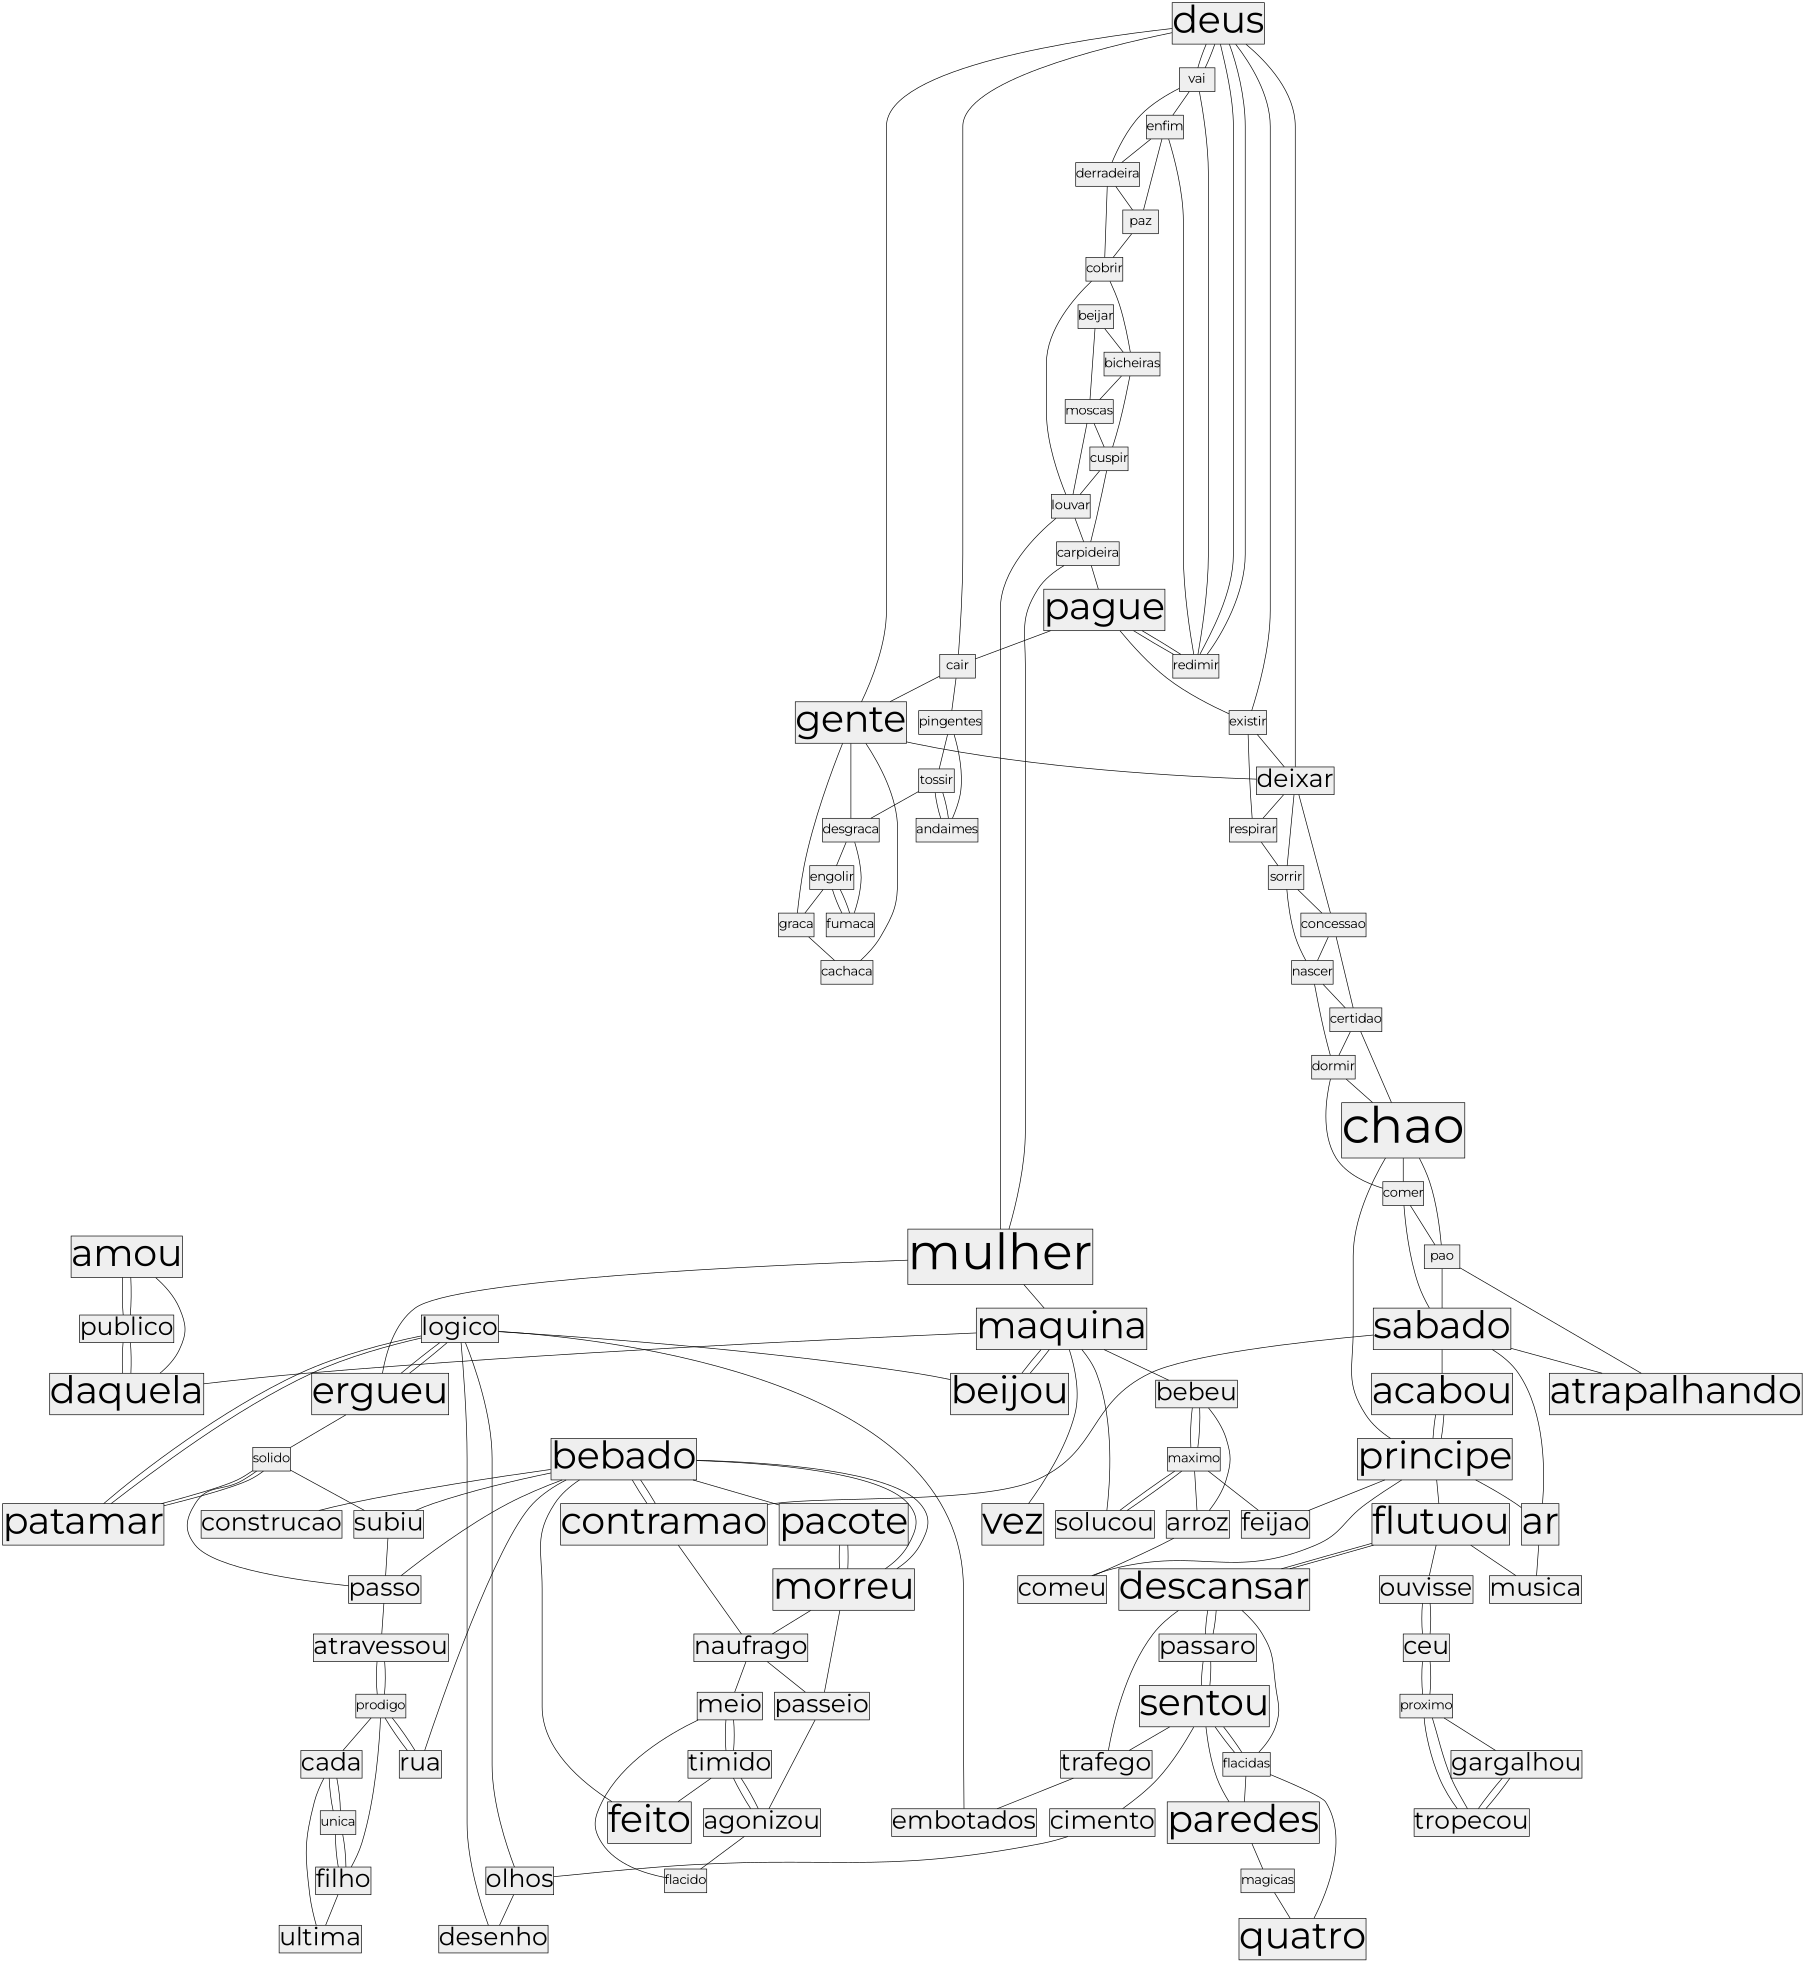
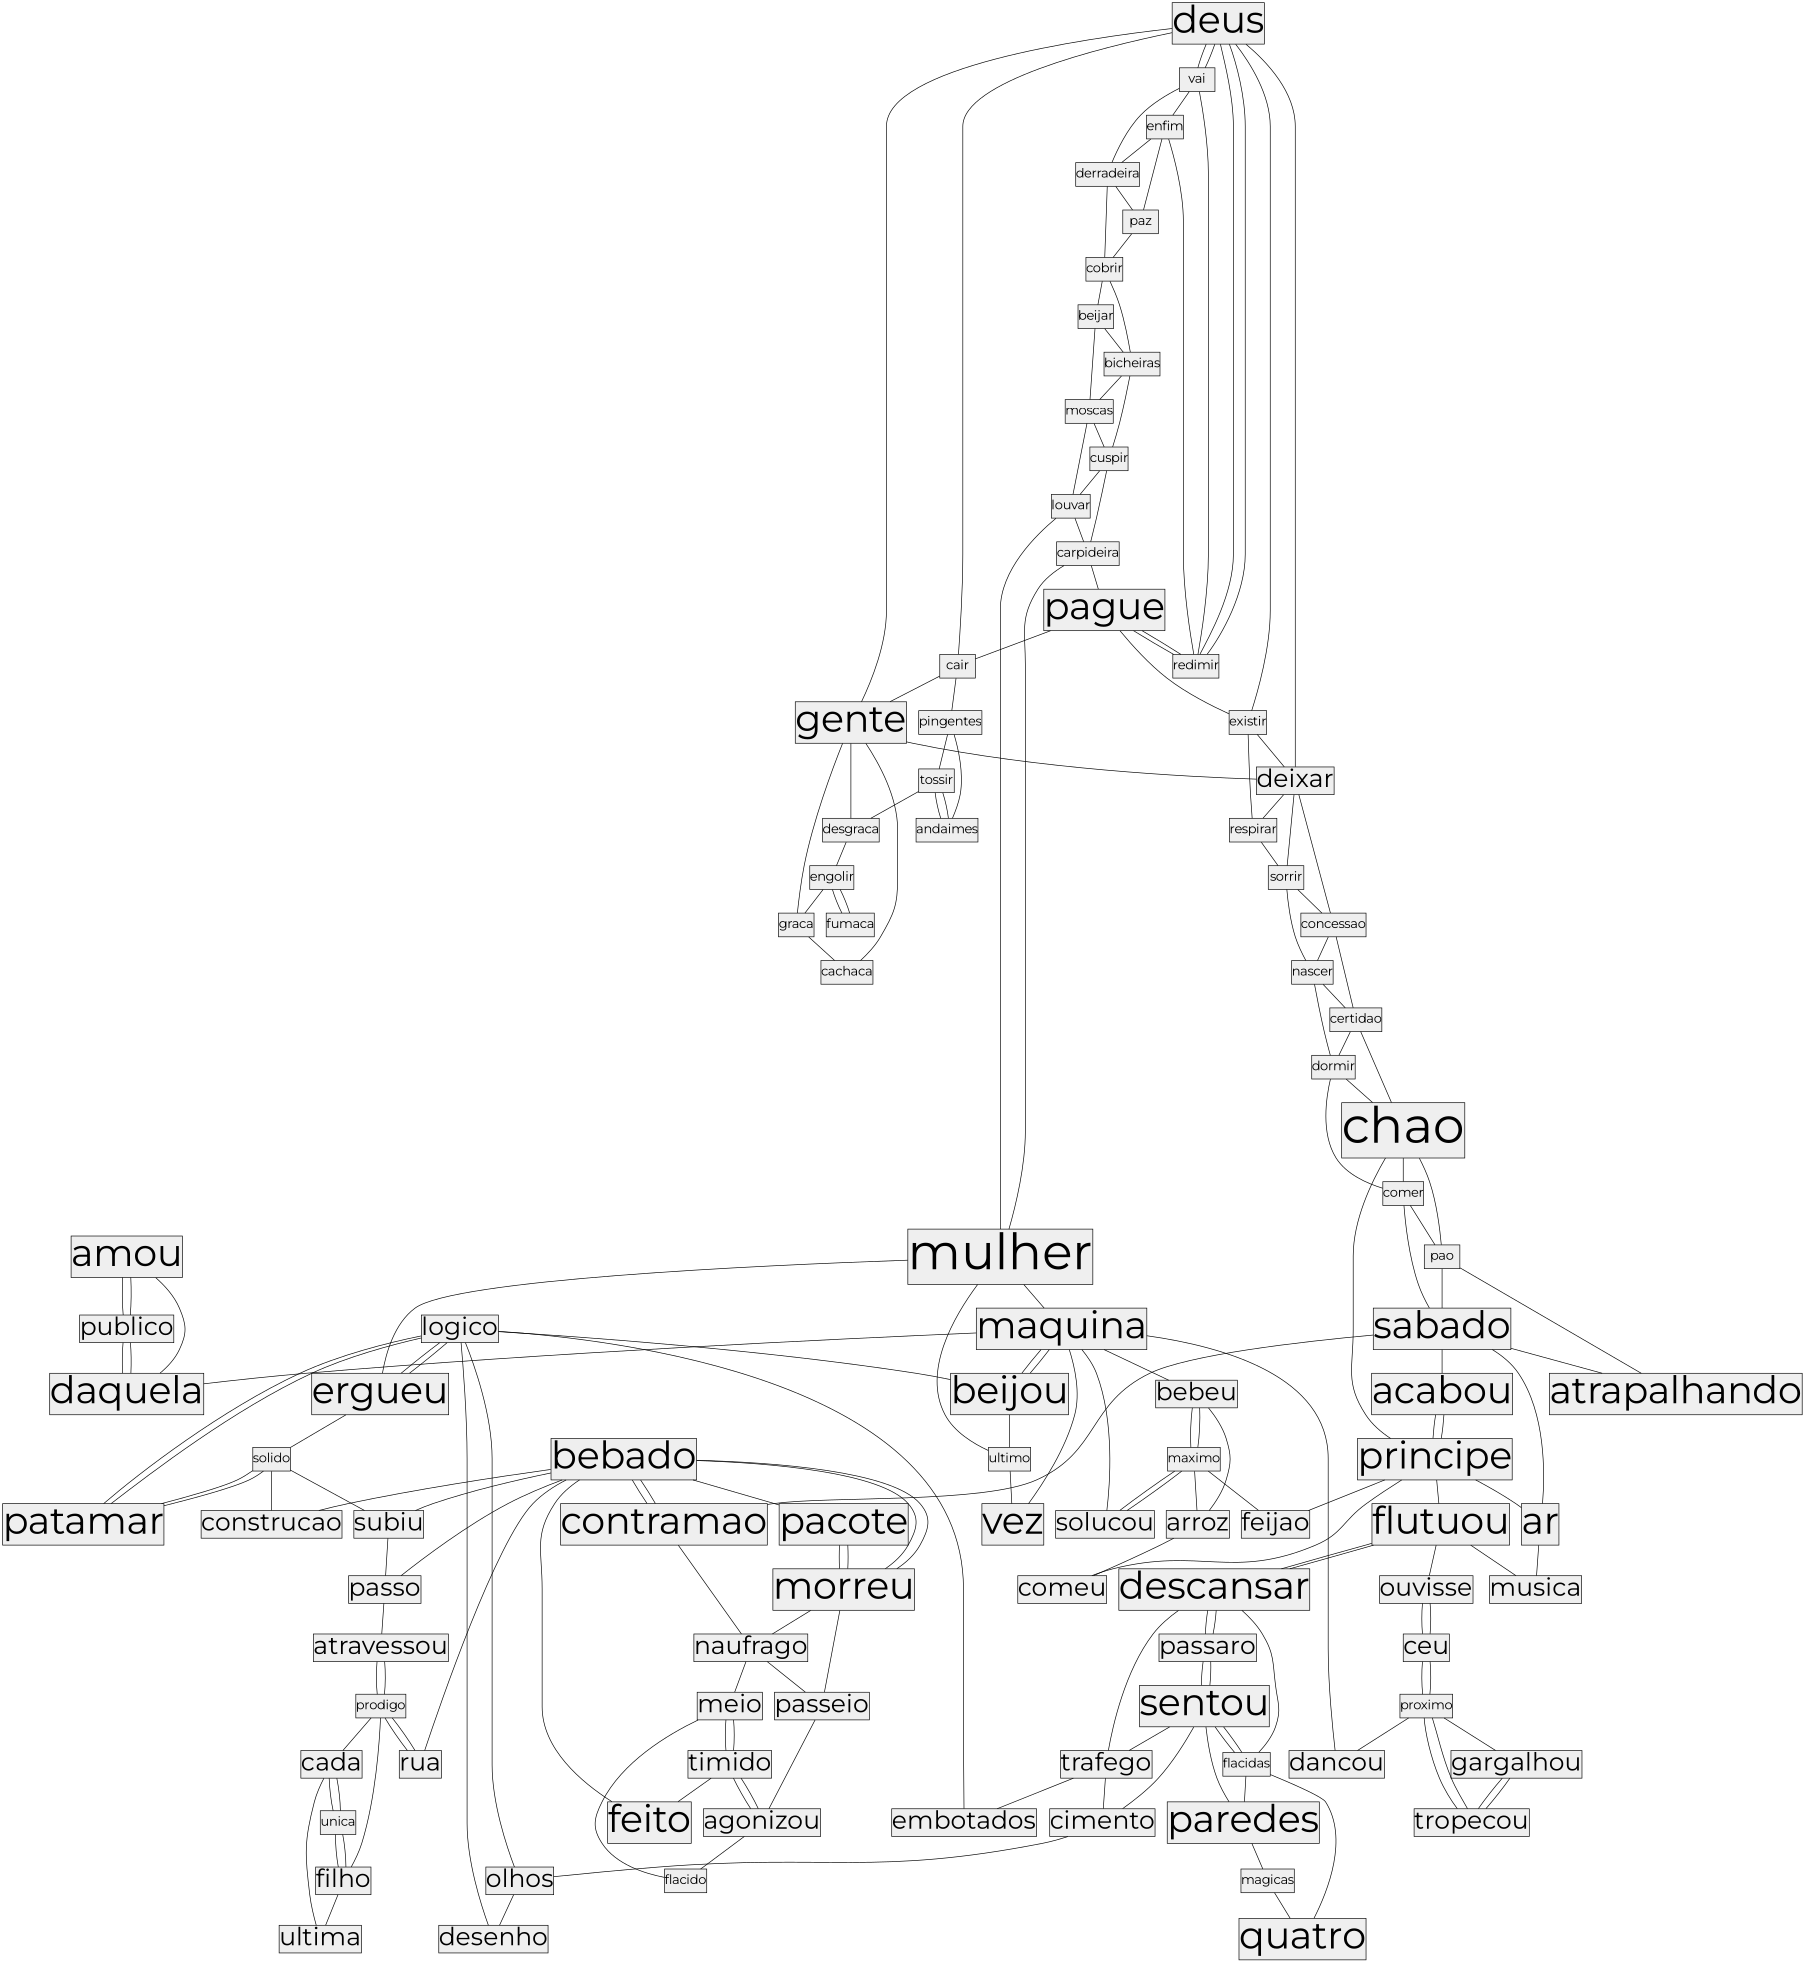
(1046, 382) -> (1100, 293)
(861, 878) -> none
none -> (1010, 1459)
(214, 1558) -> (272, 1491)
none -> (1337, 1764)
none -> (1104, 1793)
